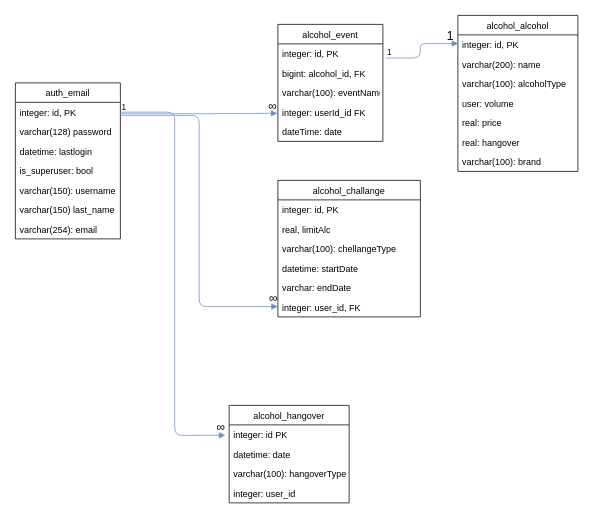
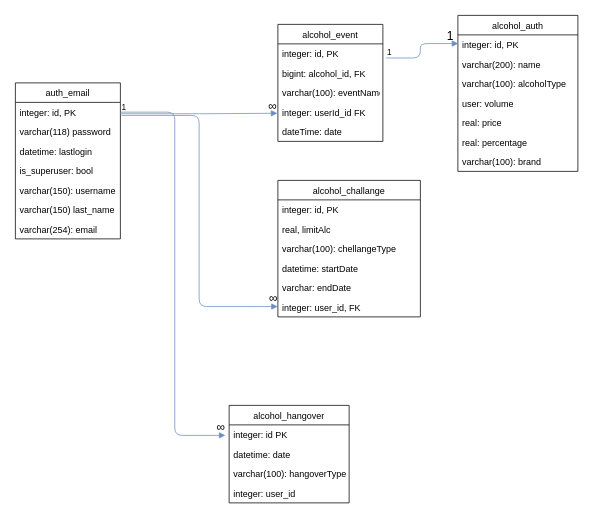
(518, 26) -> (518, 26)
(71, 132) -> (71, 132)
(494, 143) -> (499, 143)
